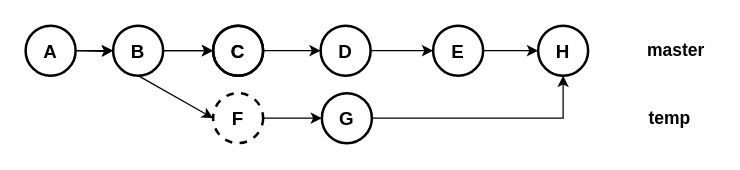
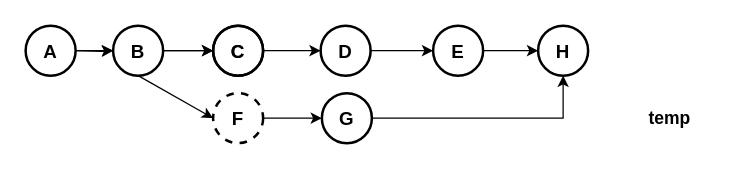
(676, 51) -> none
